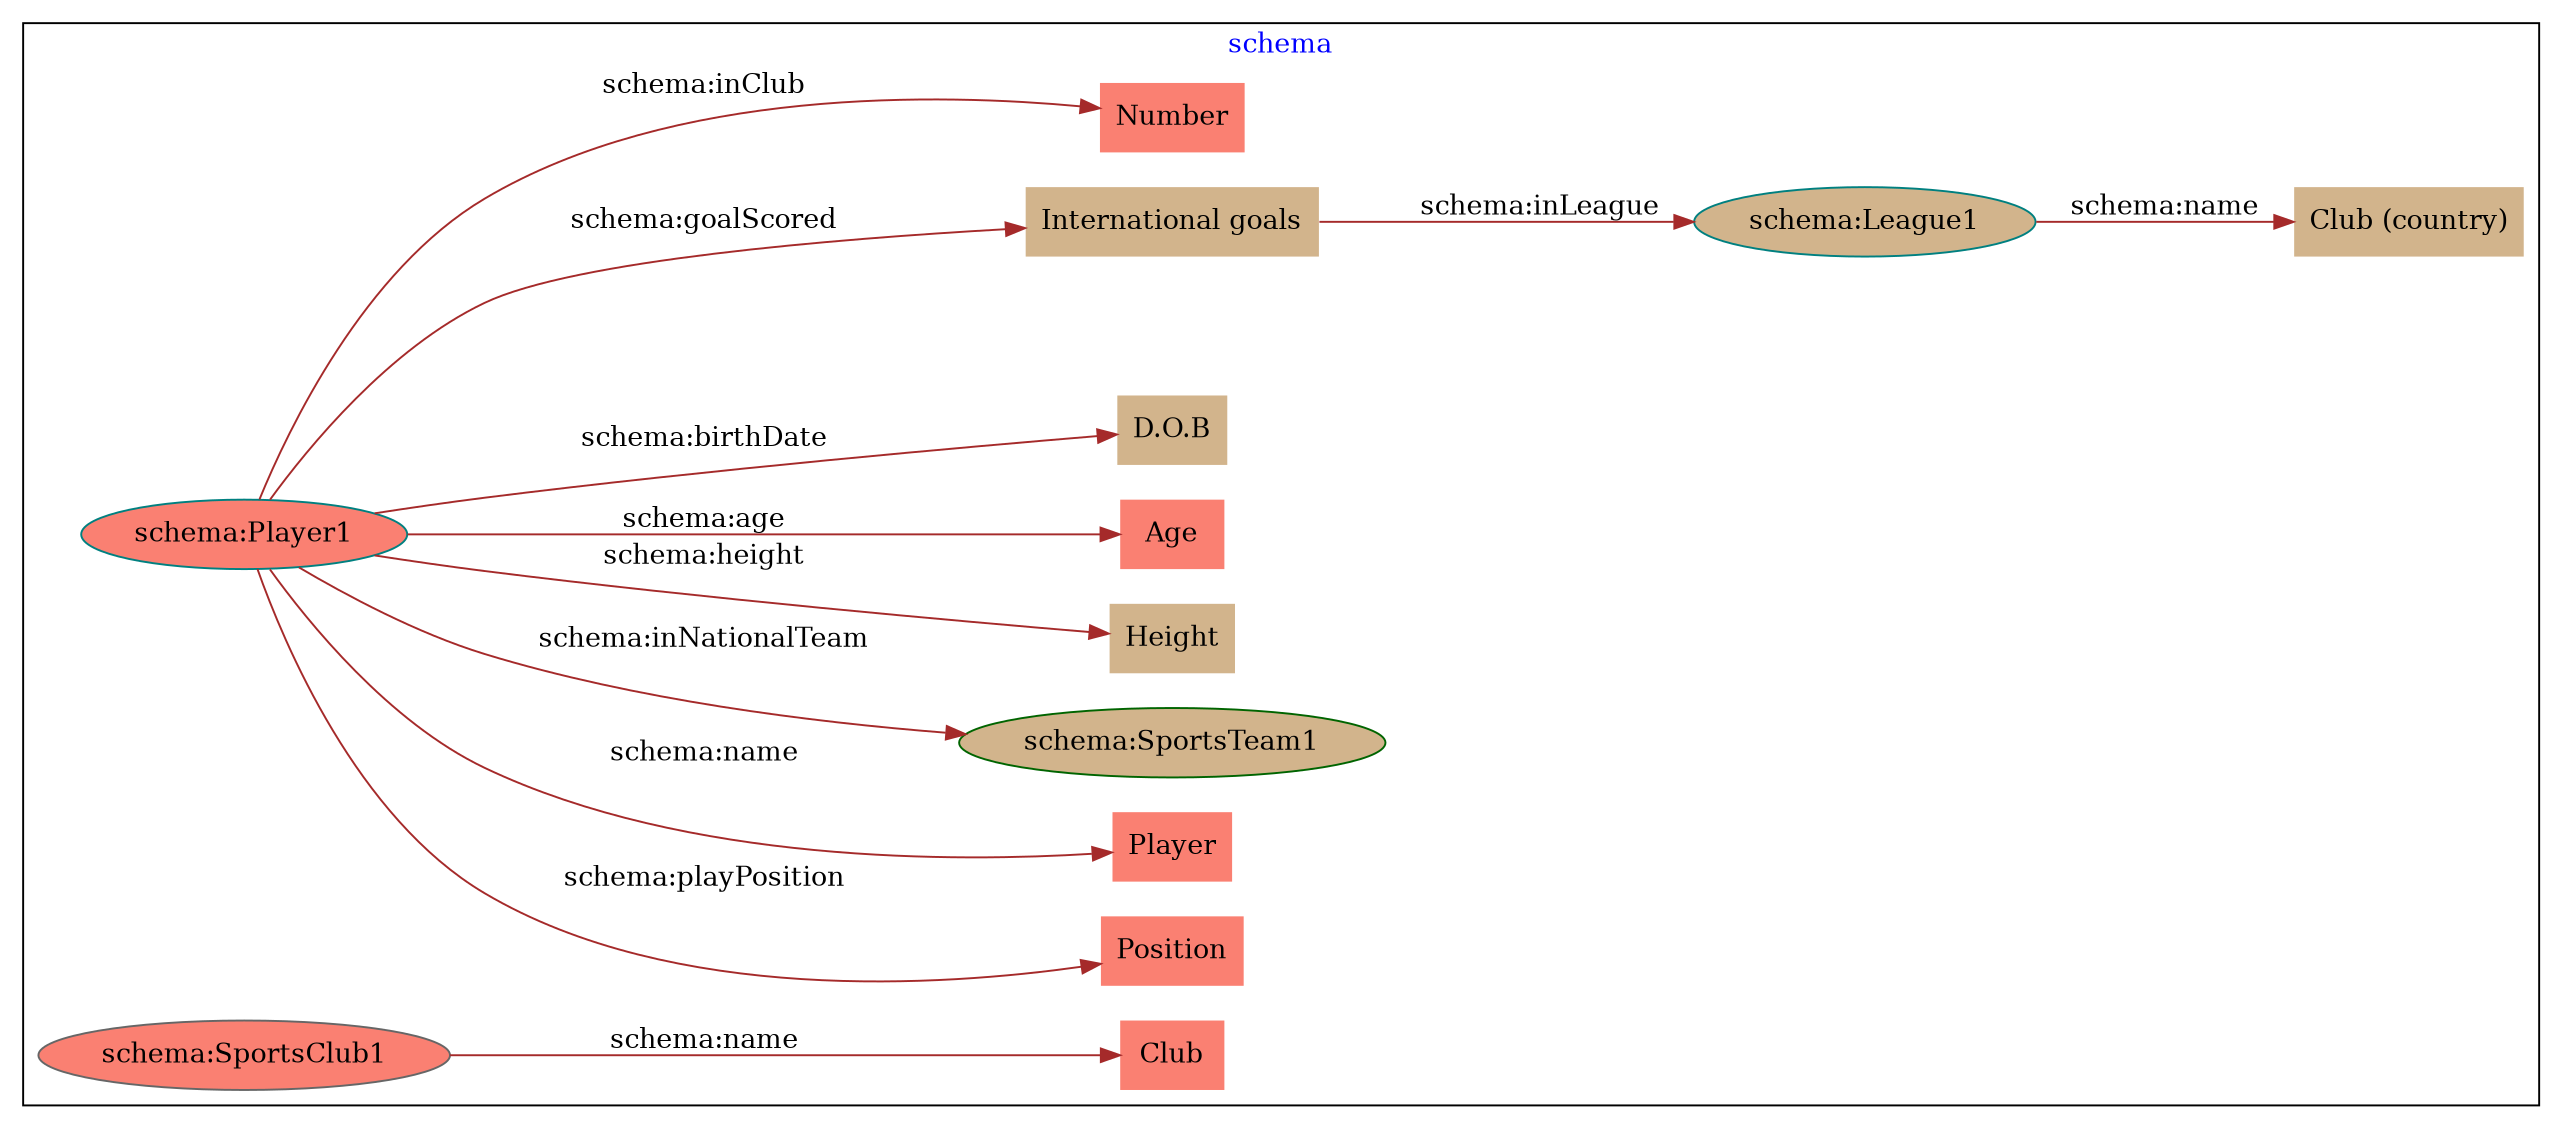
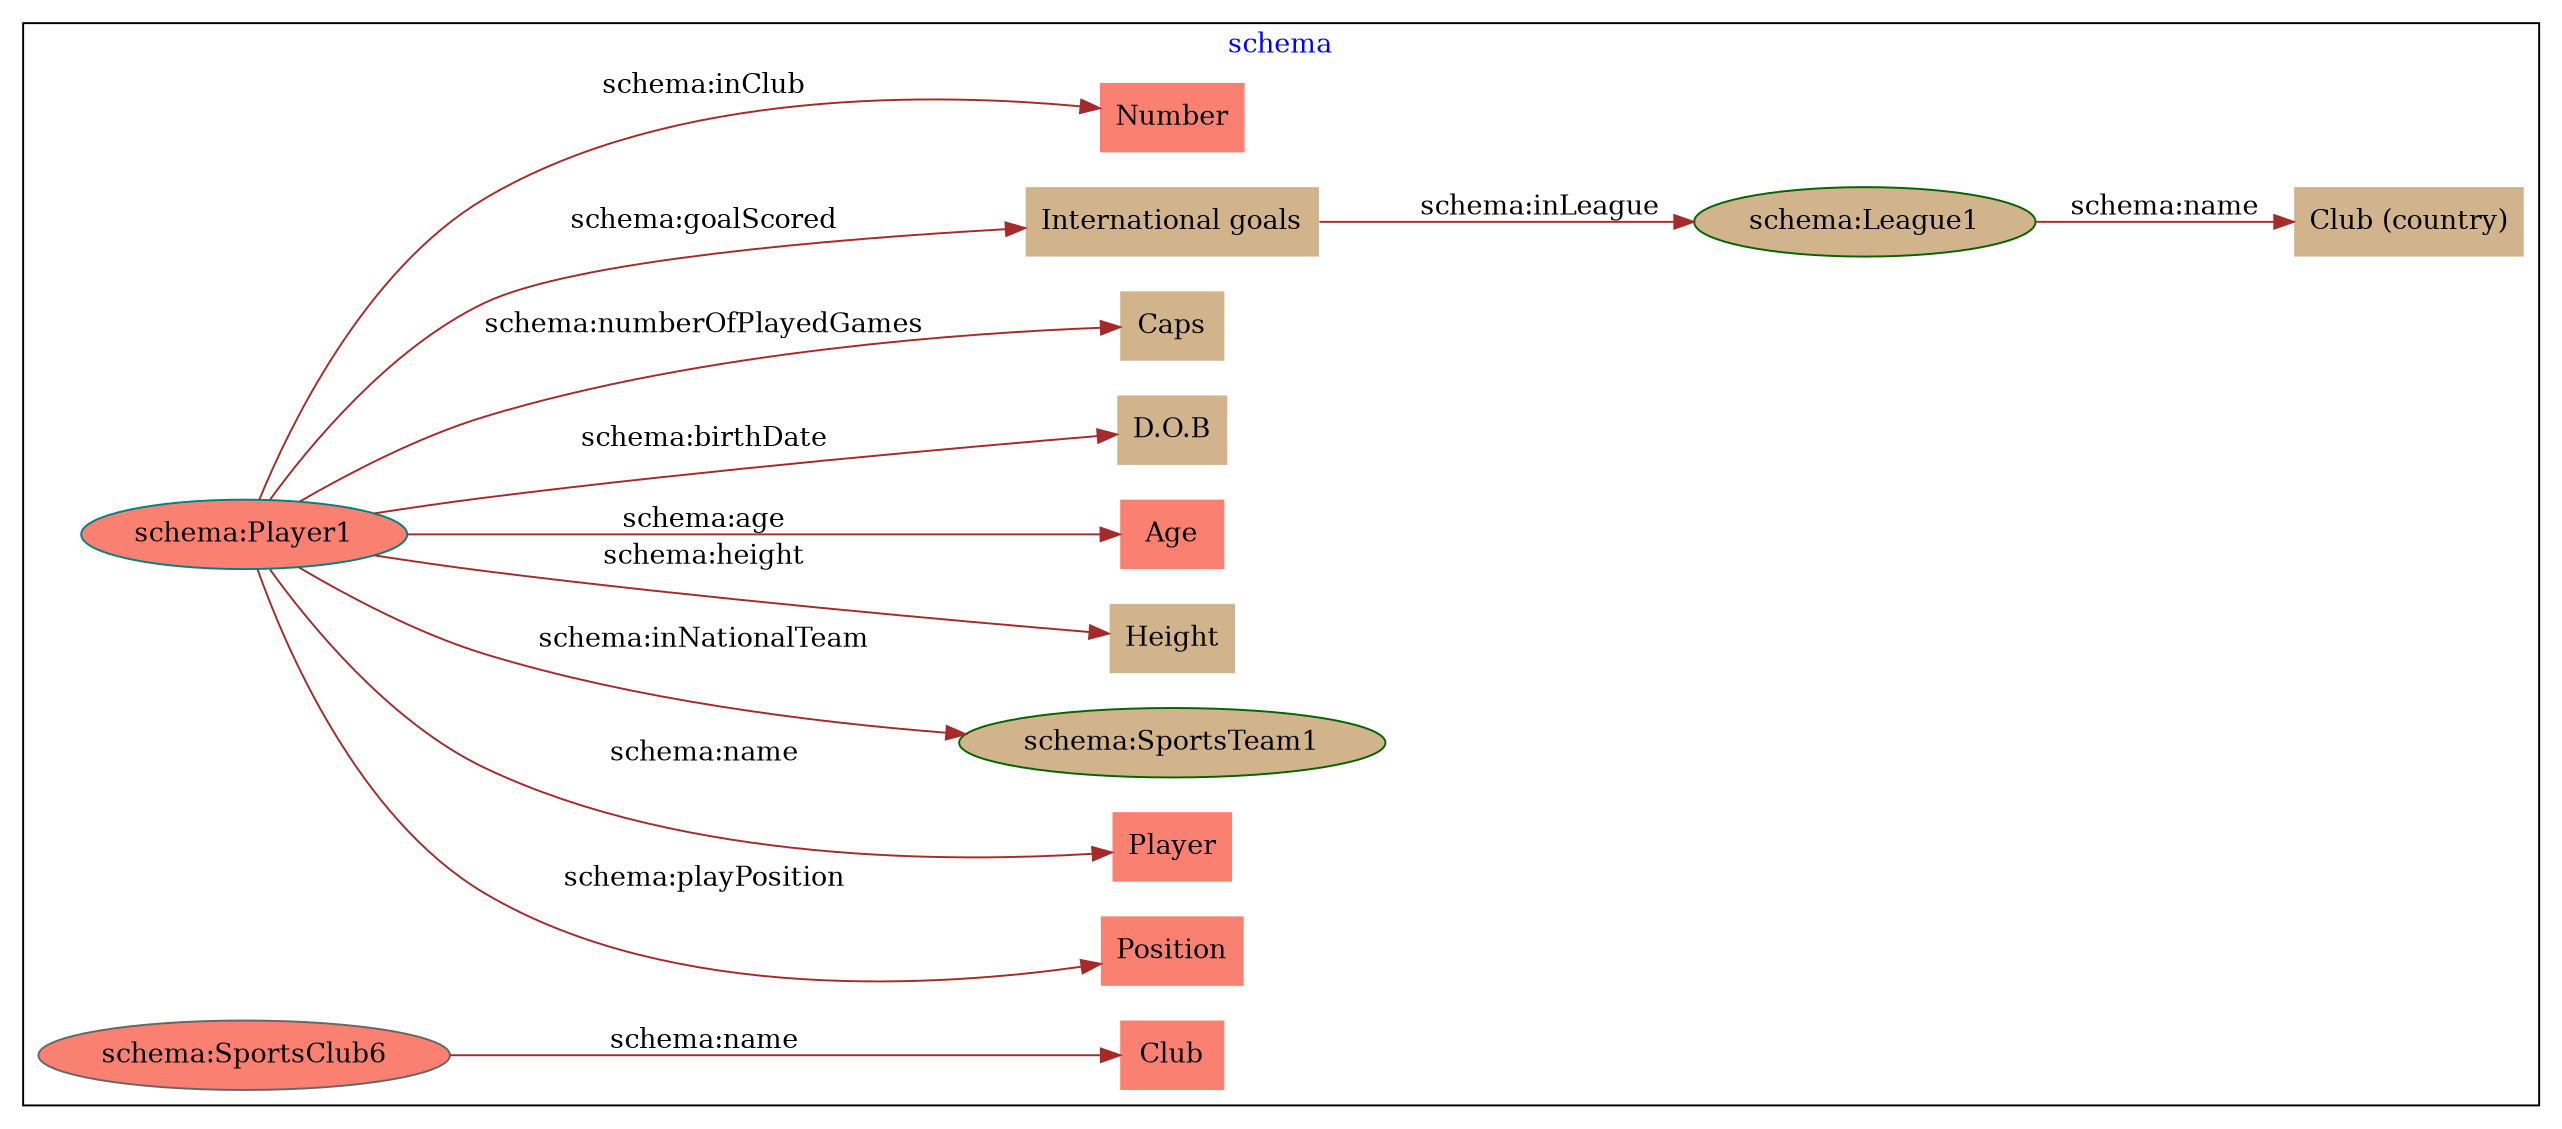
(1865, 222) -> (1865, 222)
none -> (1172, 326)
(244, 1055) -> (244, 1055)
